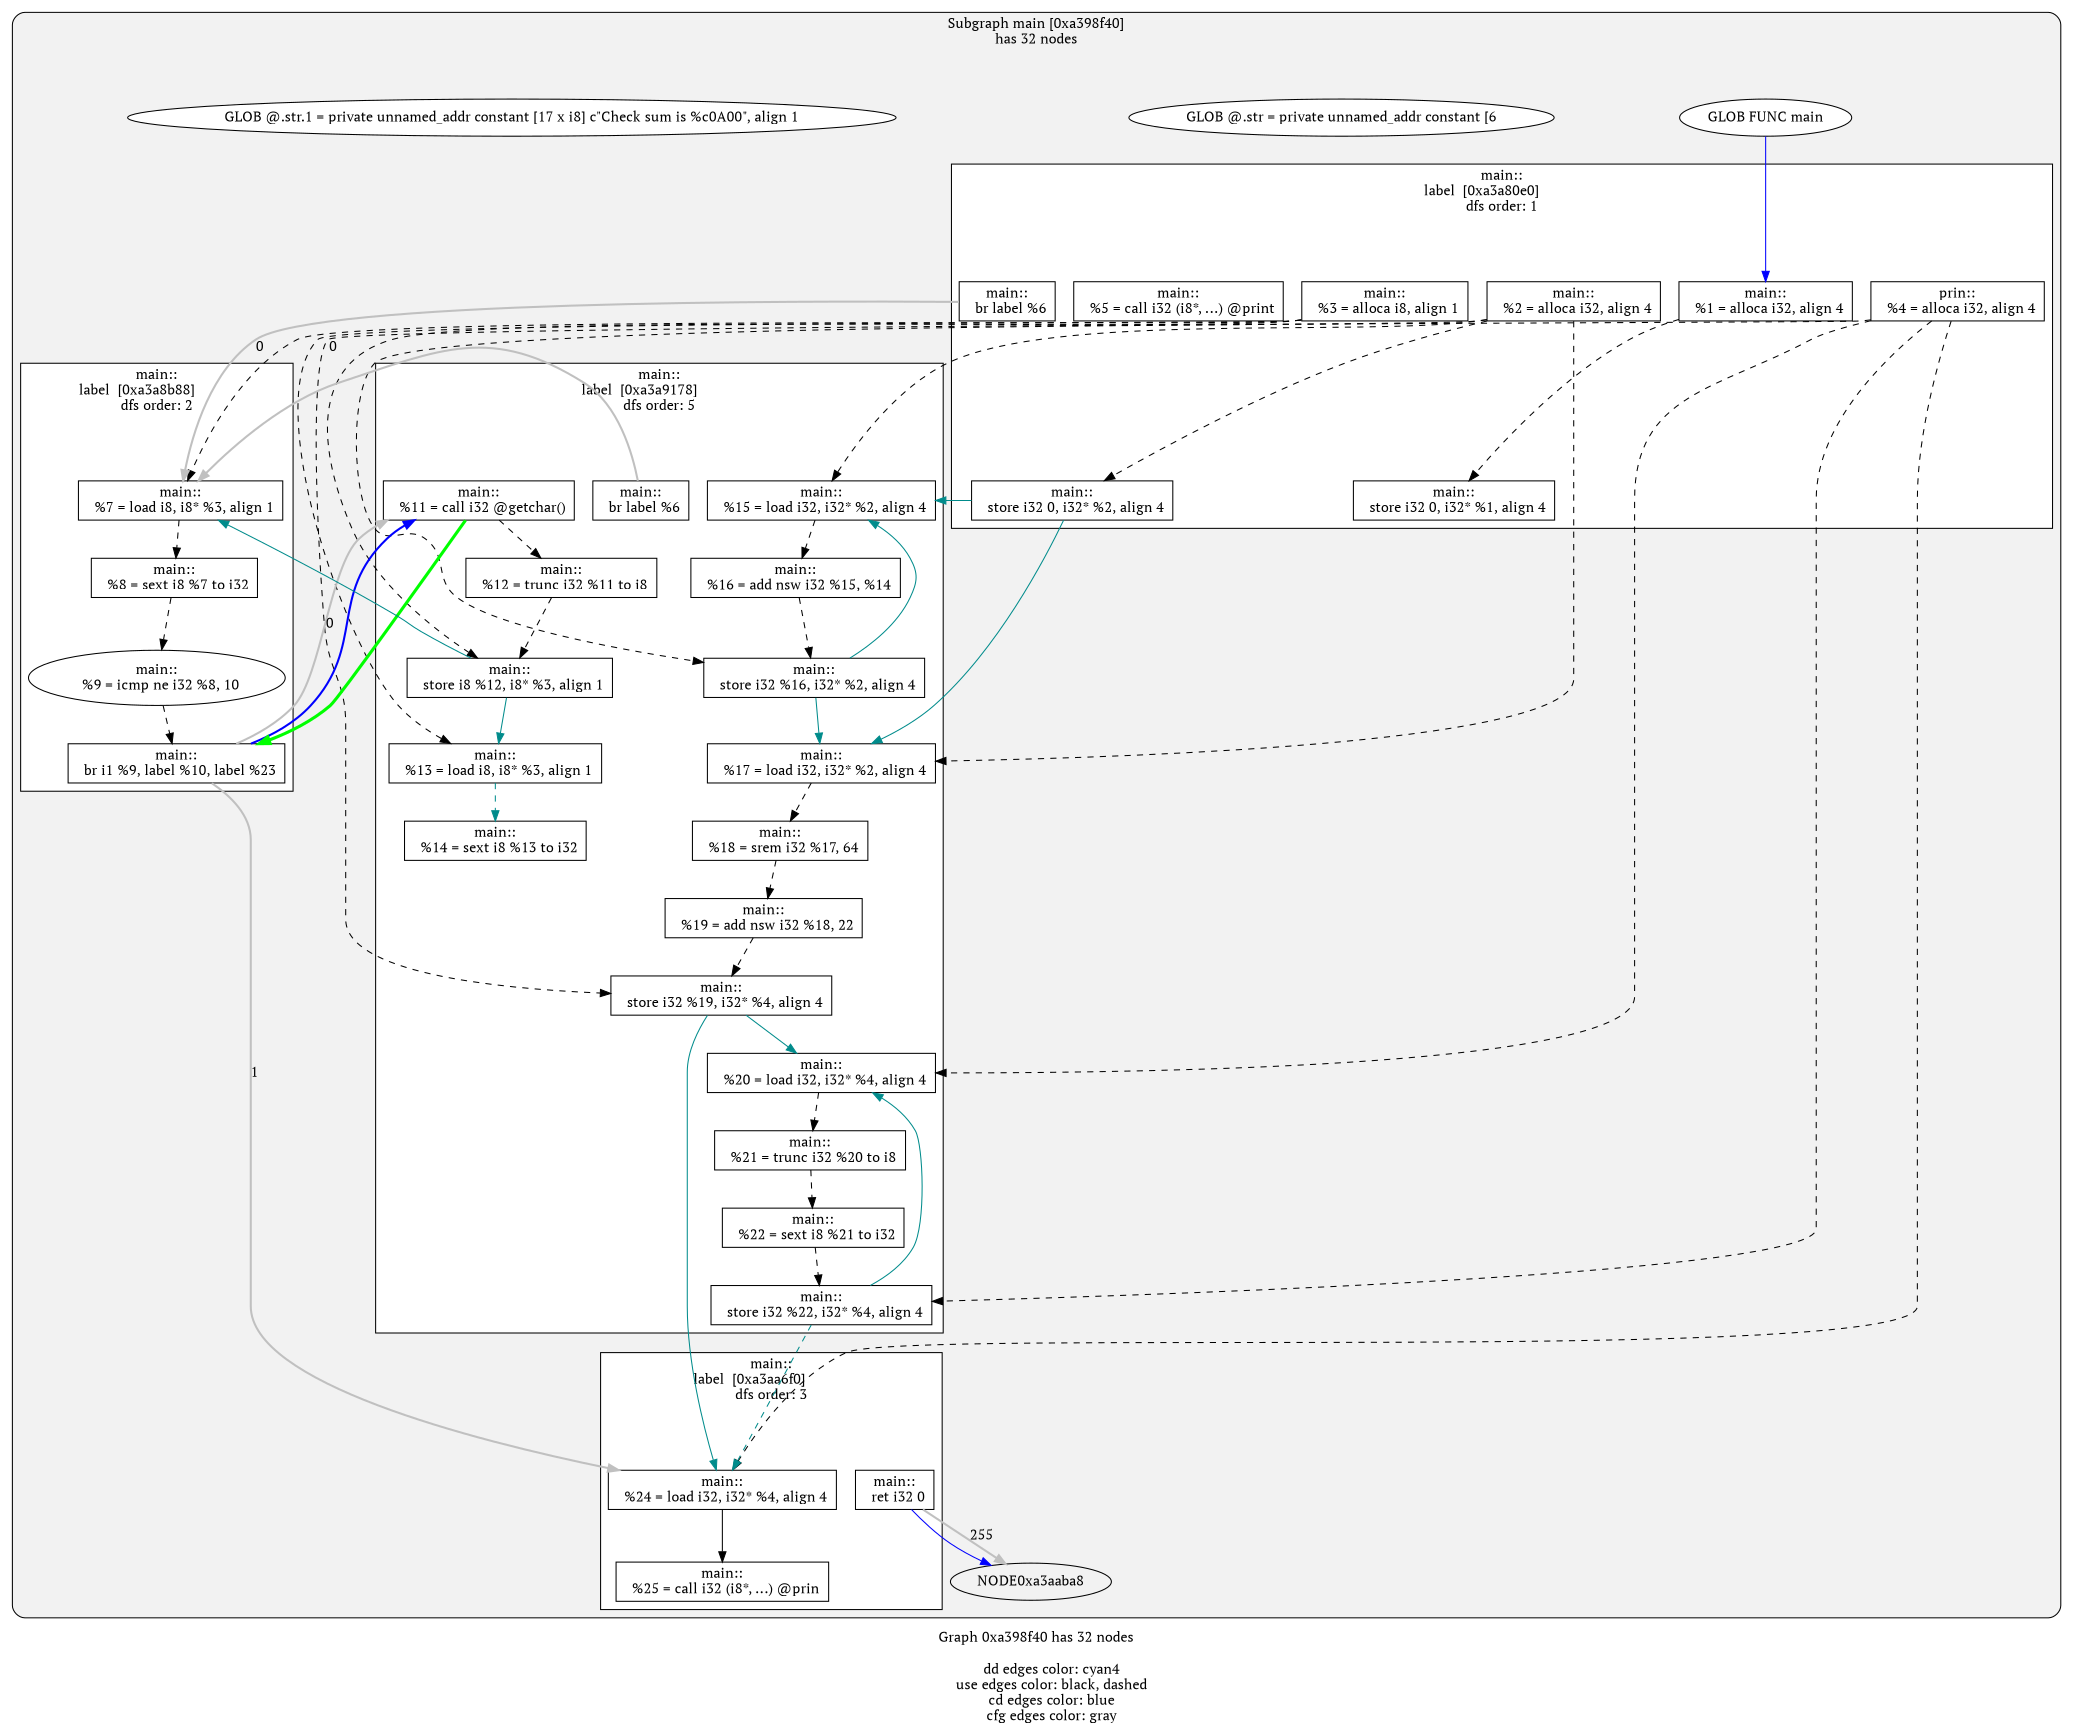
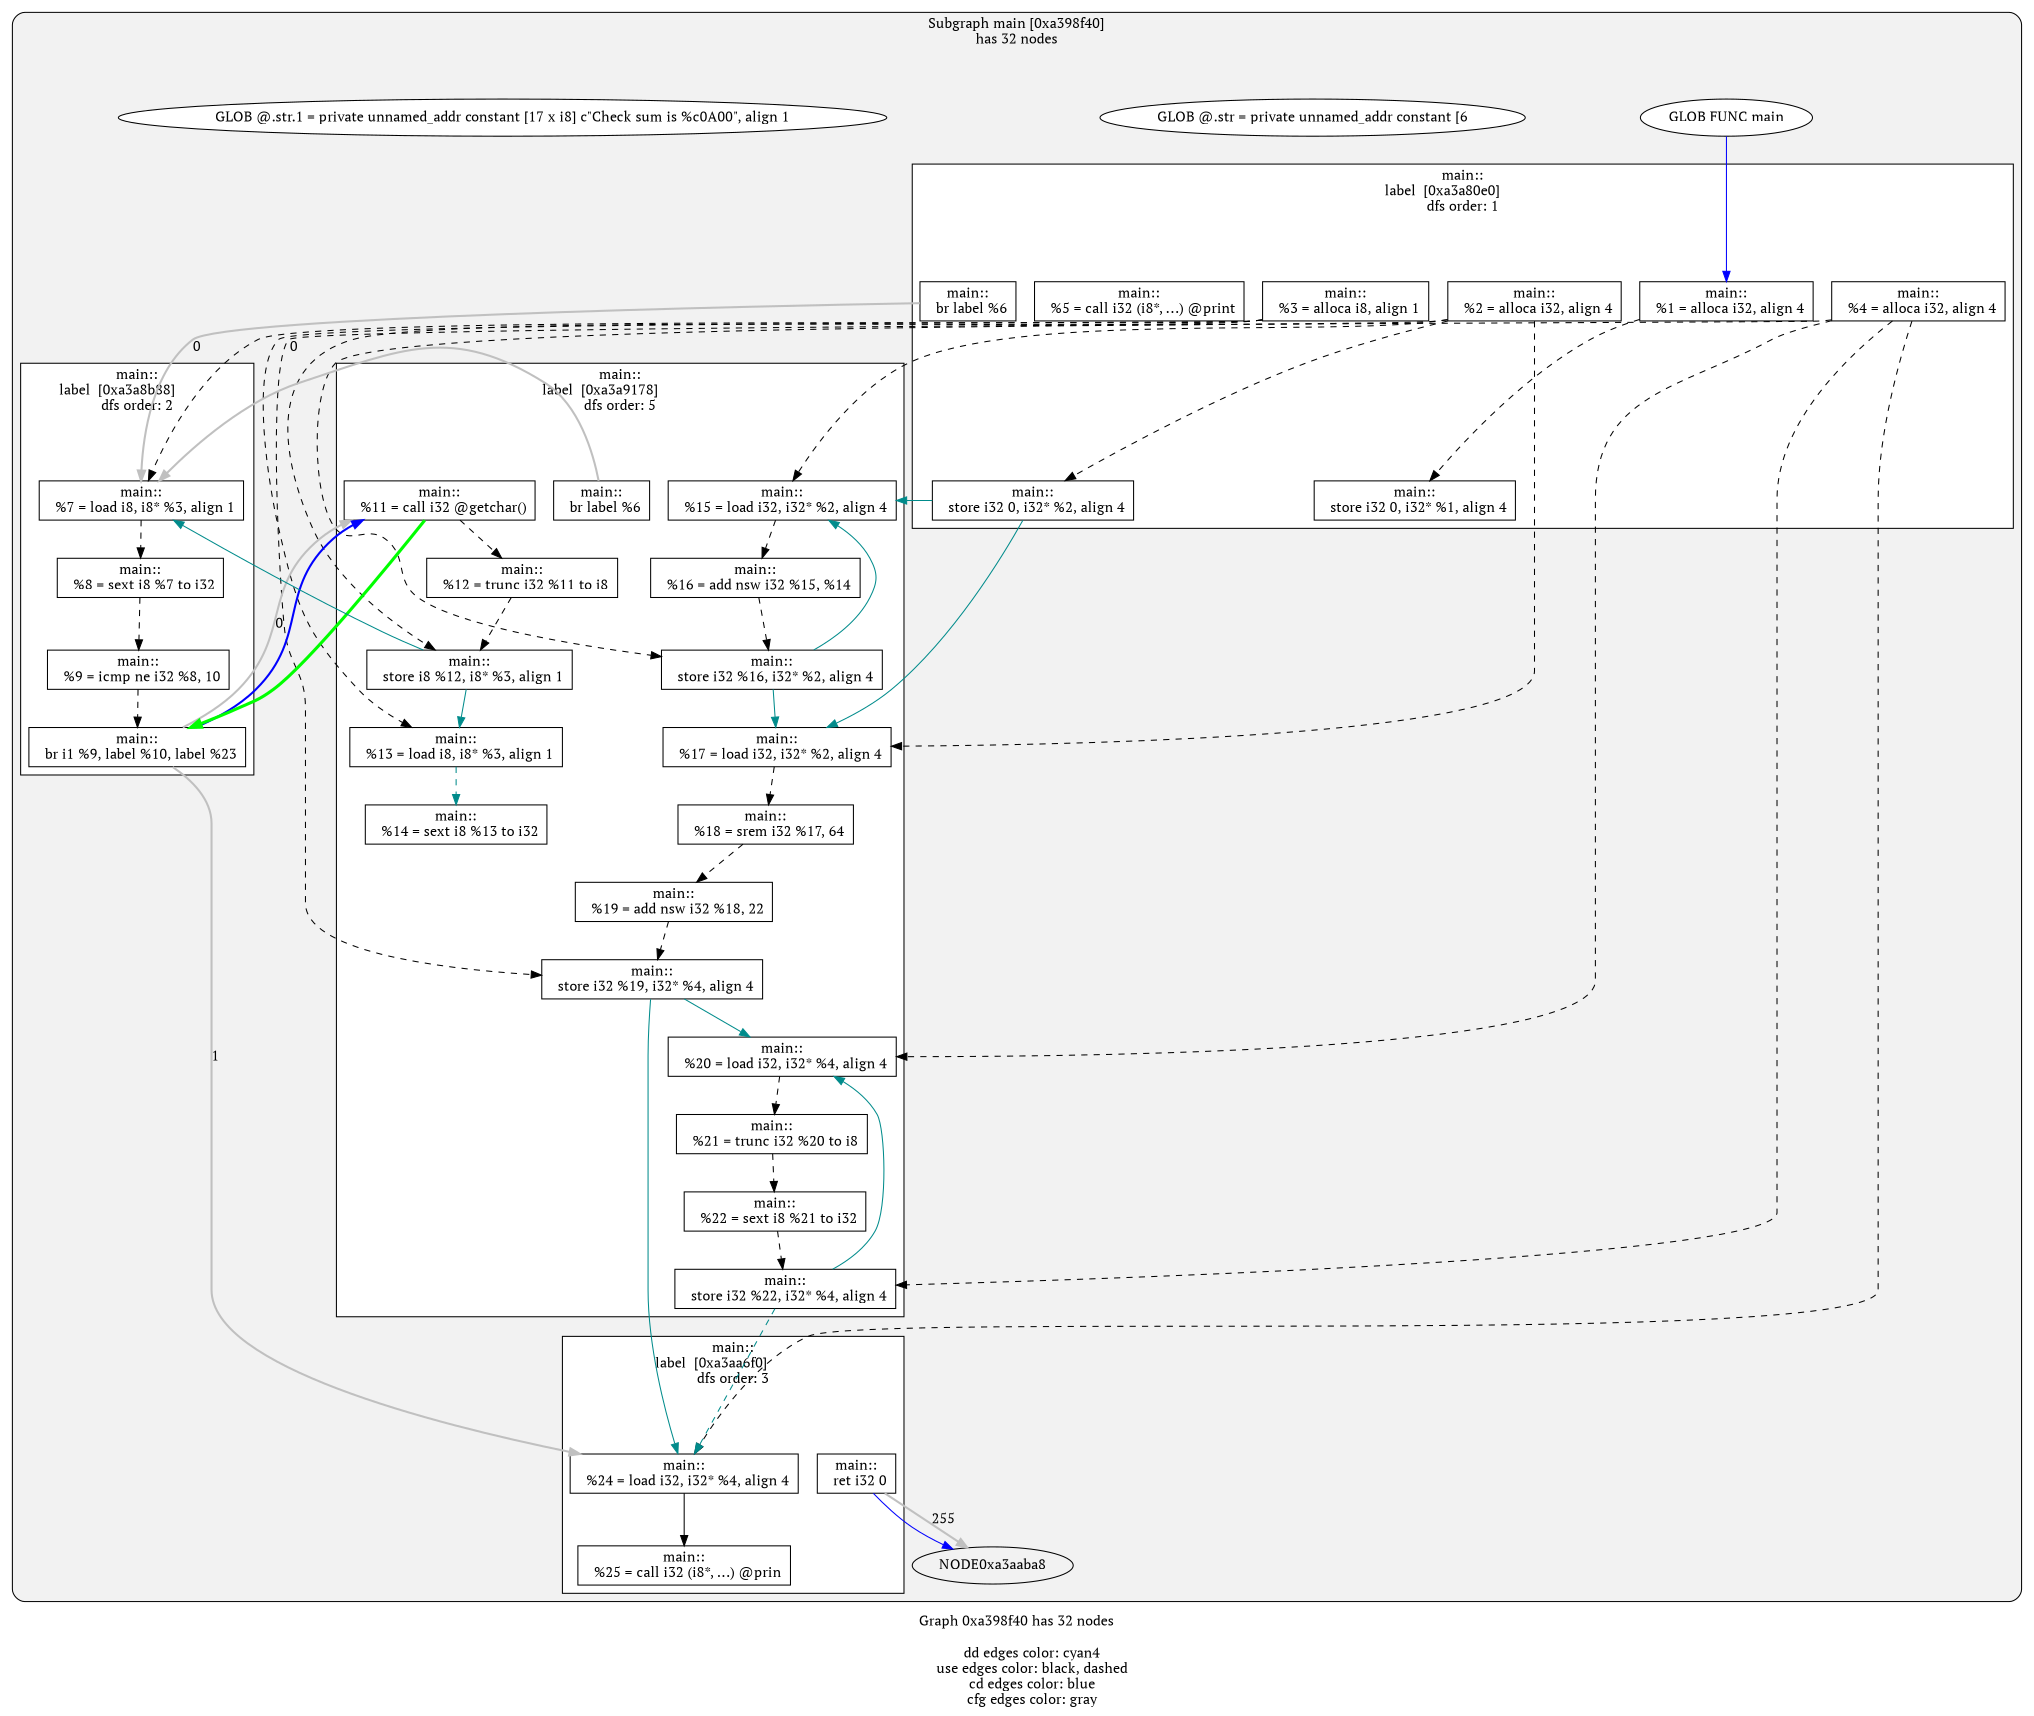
(1958, 301) -> (1918, 301)
(157, 678) -> (138, 670)
